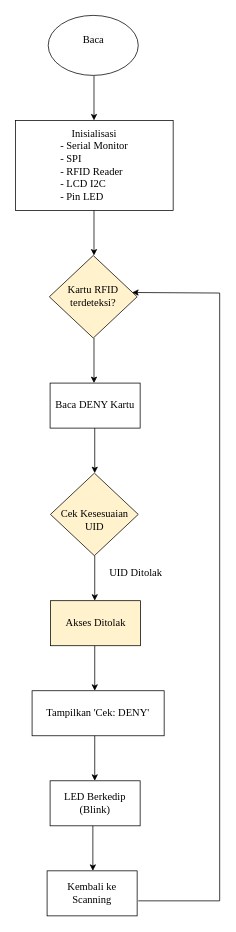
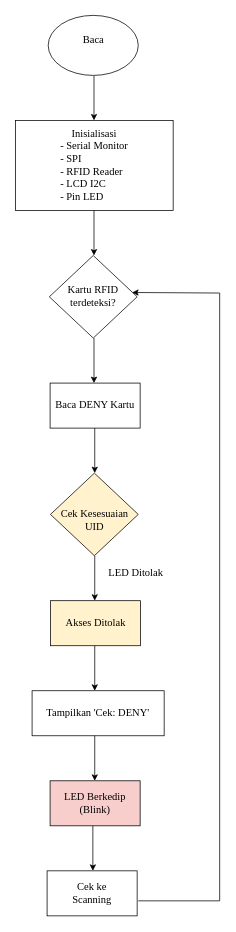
(93, 297) -> (93, 297)
(136, 573) -> (136, 573)
(95, 803) -> (95, 803)
(92, 893) -> (92, 893)
